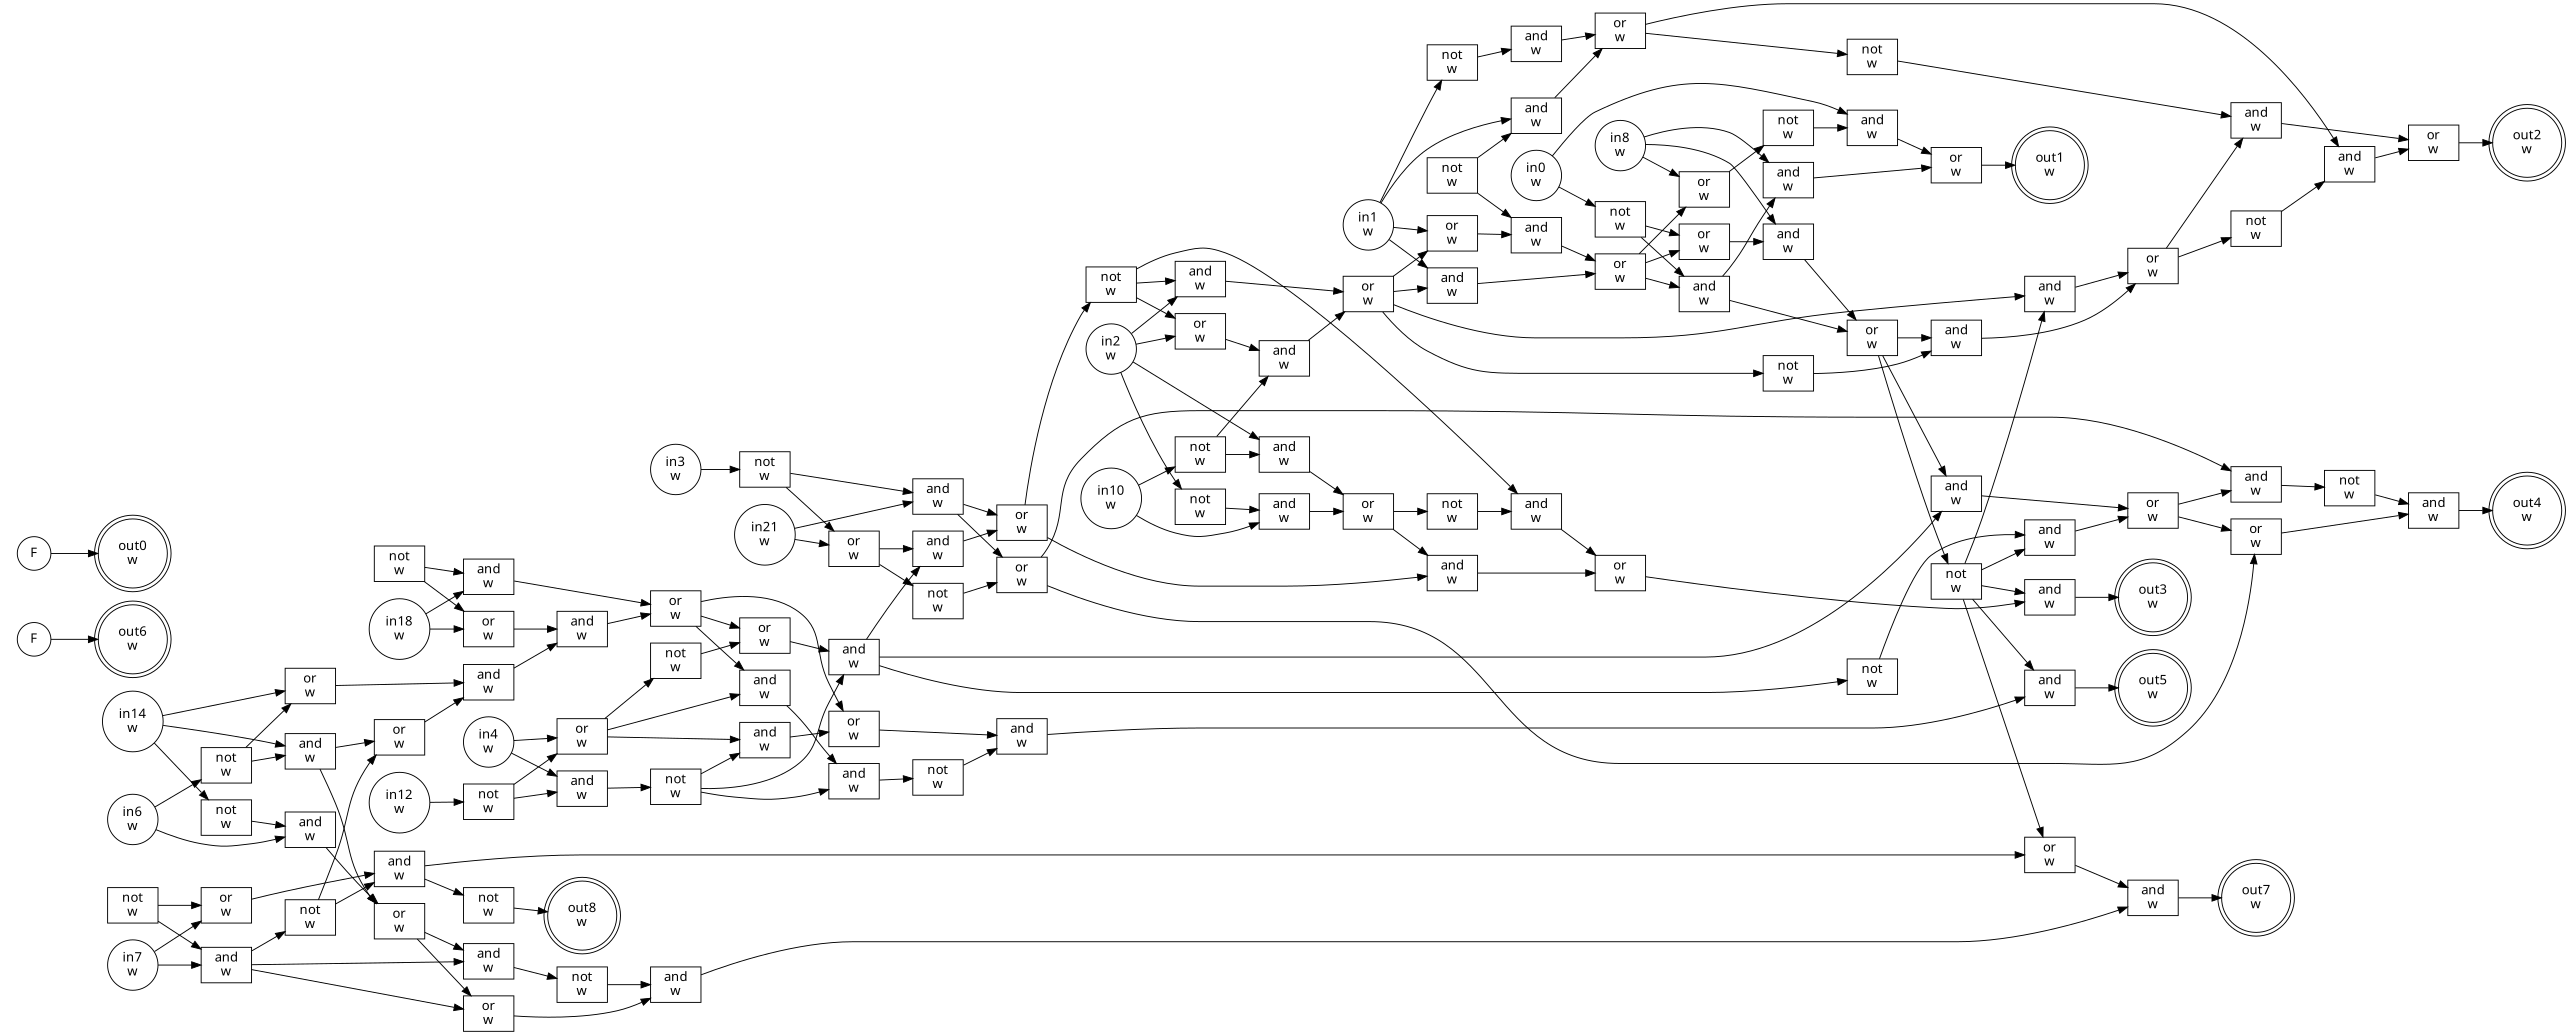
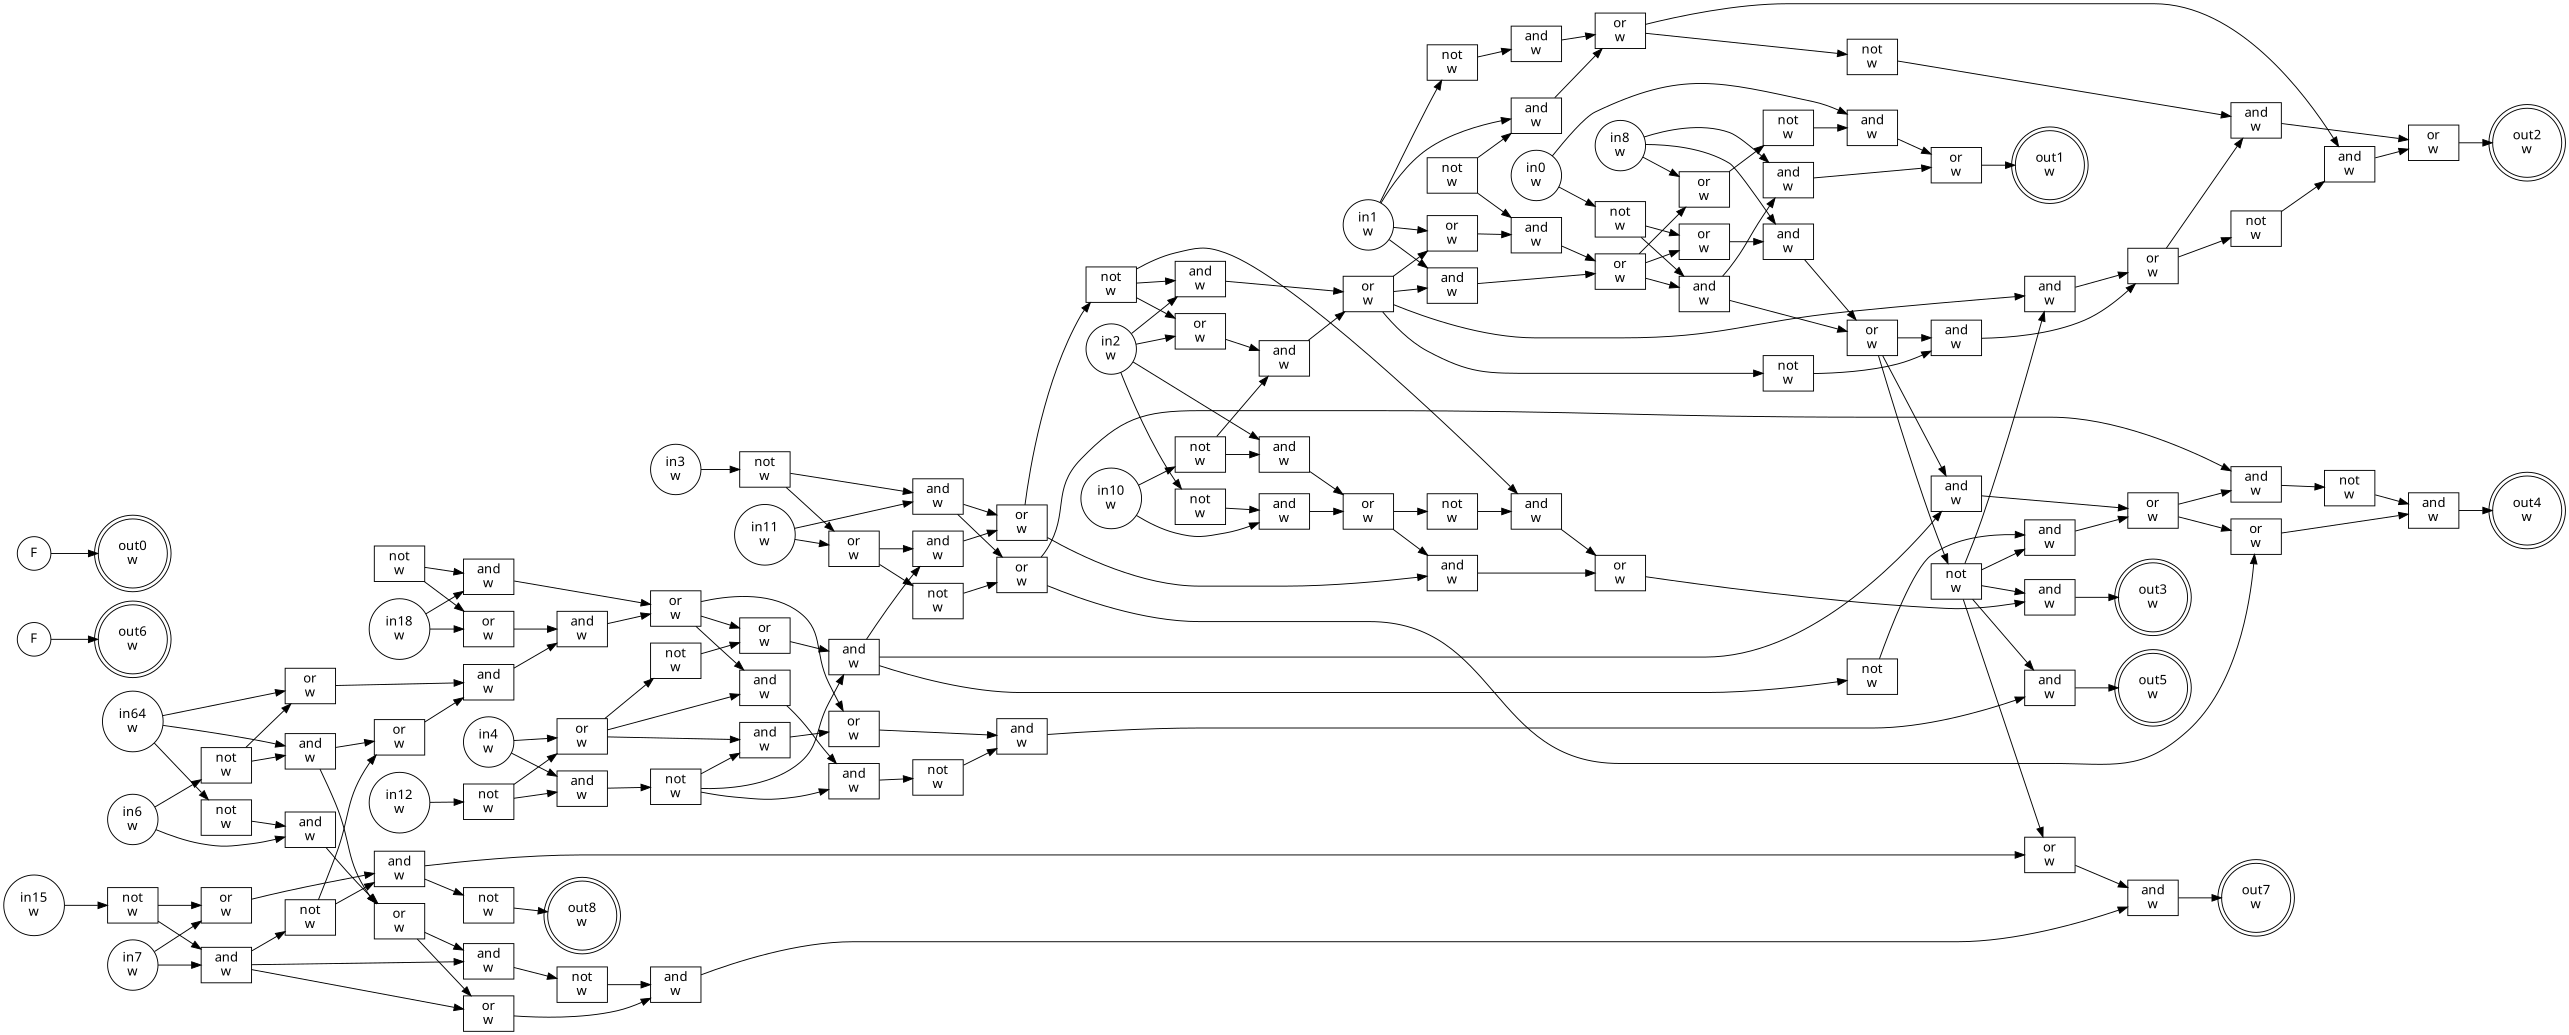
(765, 535) -> (765, 535)
(133, 721) -> (133, 721)
none -> (34, 905)
